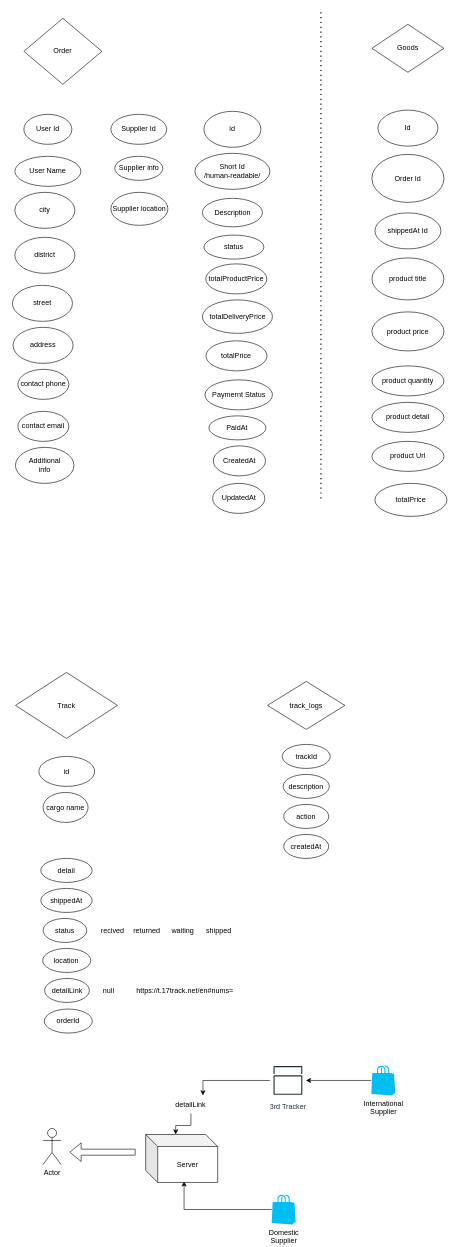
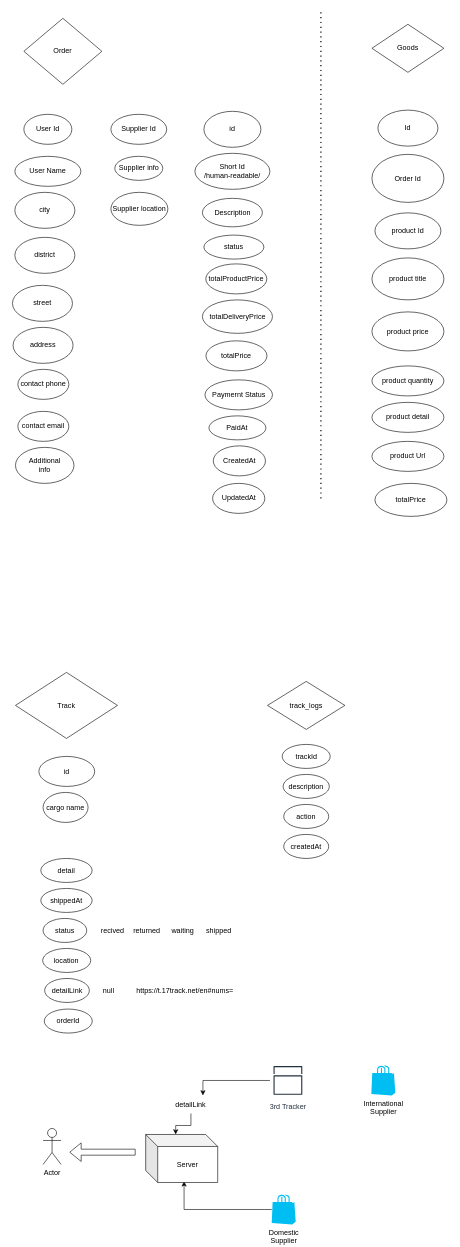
(408, 231) -> (408, 231)
(341, 1080) -> none
